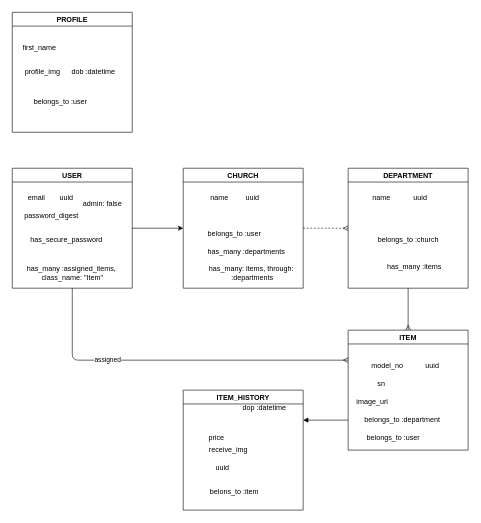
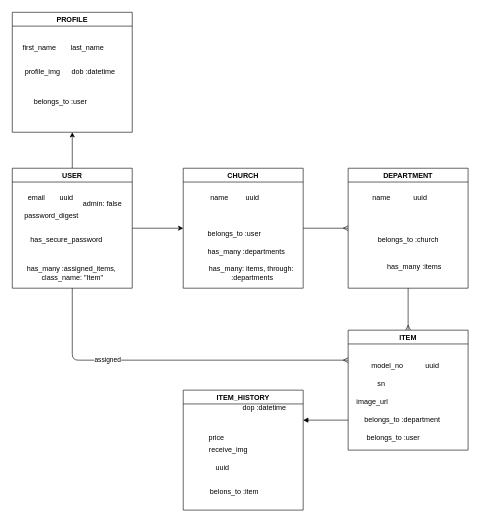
none -> (87, 48)
none -> (72, 137)
(325, 228) -> (325, 228)
